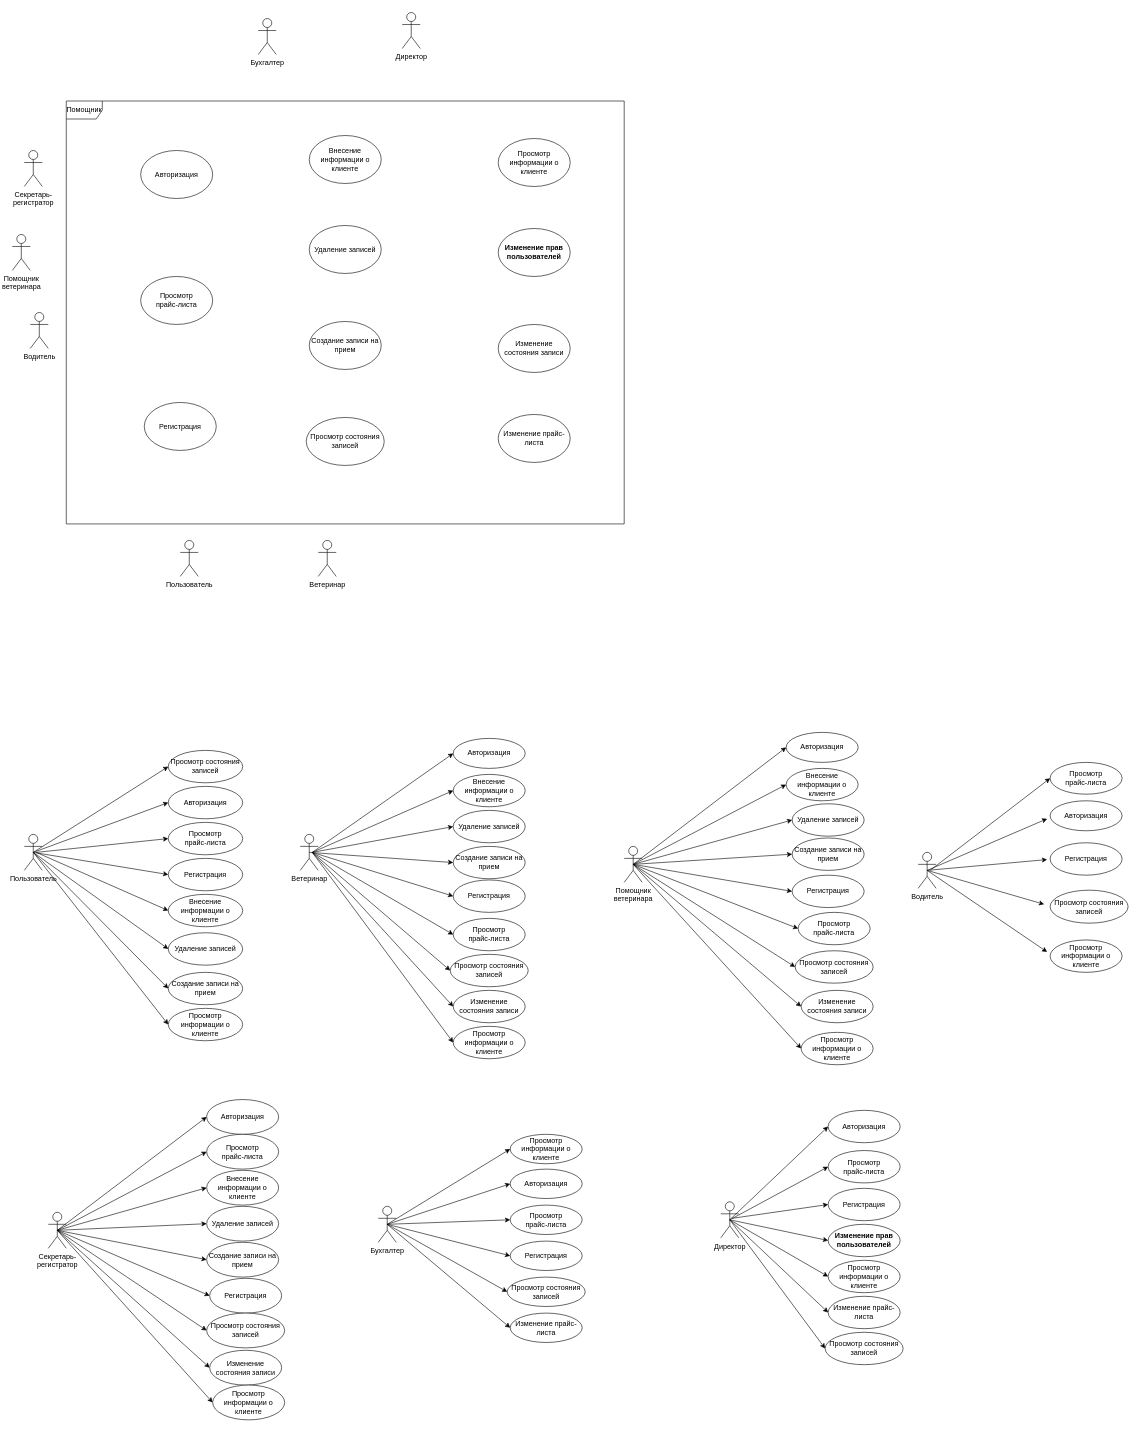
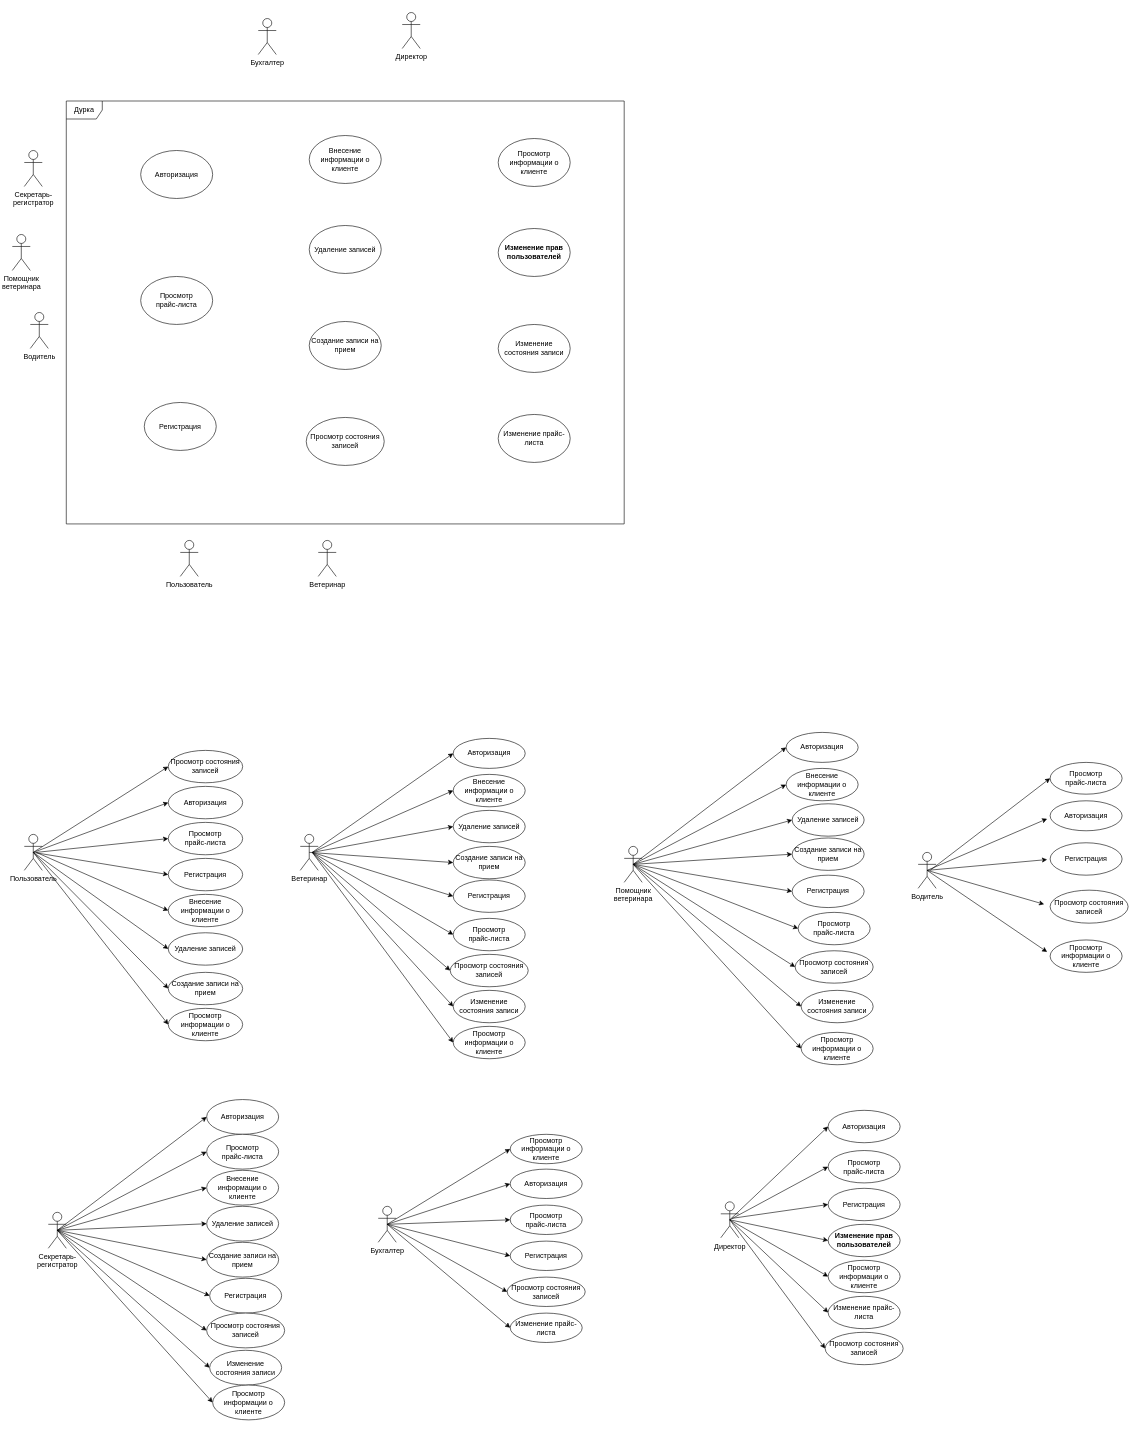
(84, 110) -> (84, 110)
